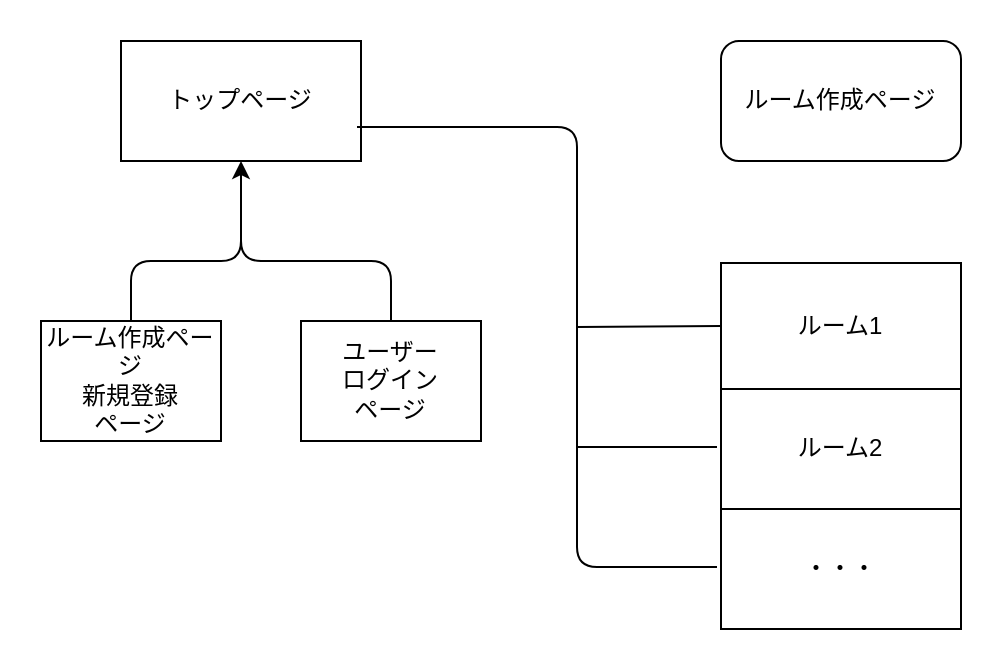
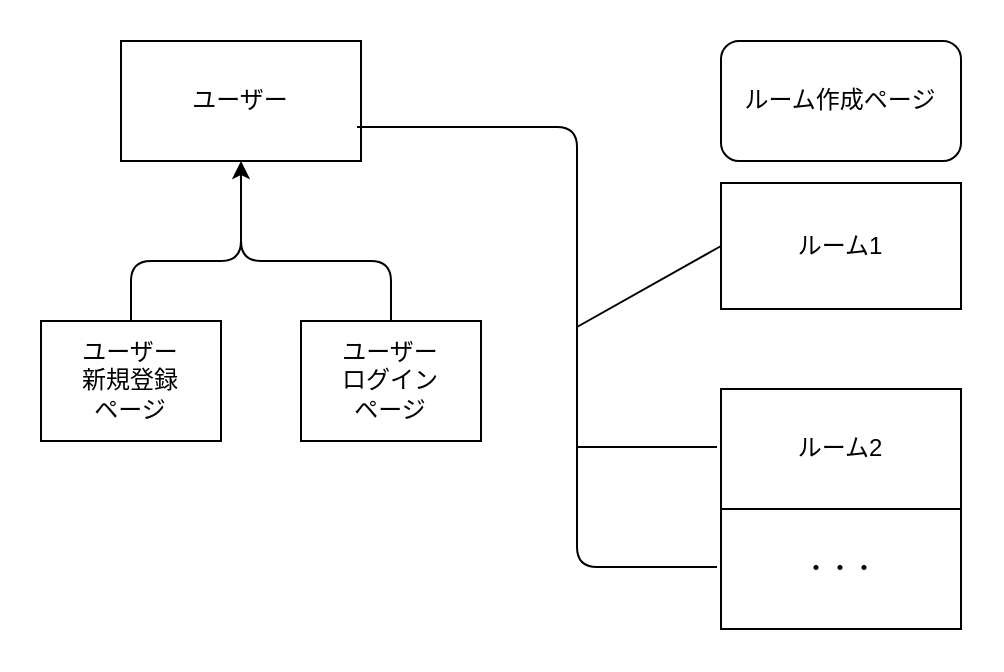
(241, 101) -> (241, 101)
(841, 326) -> (841, 246)
(131, 381) -> (131, 381)
